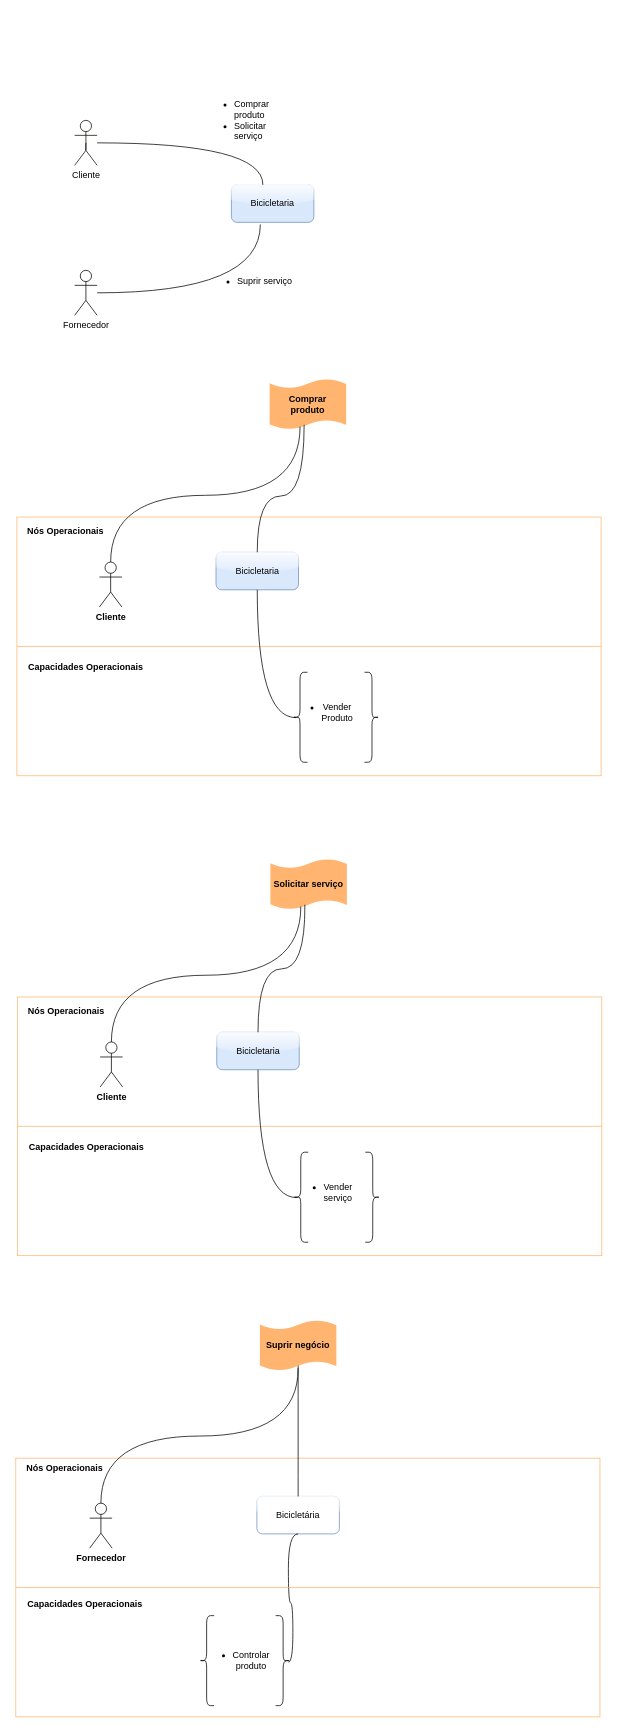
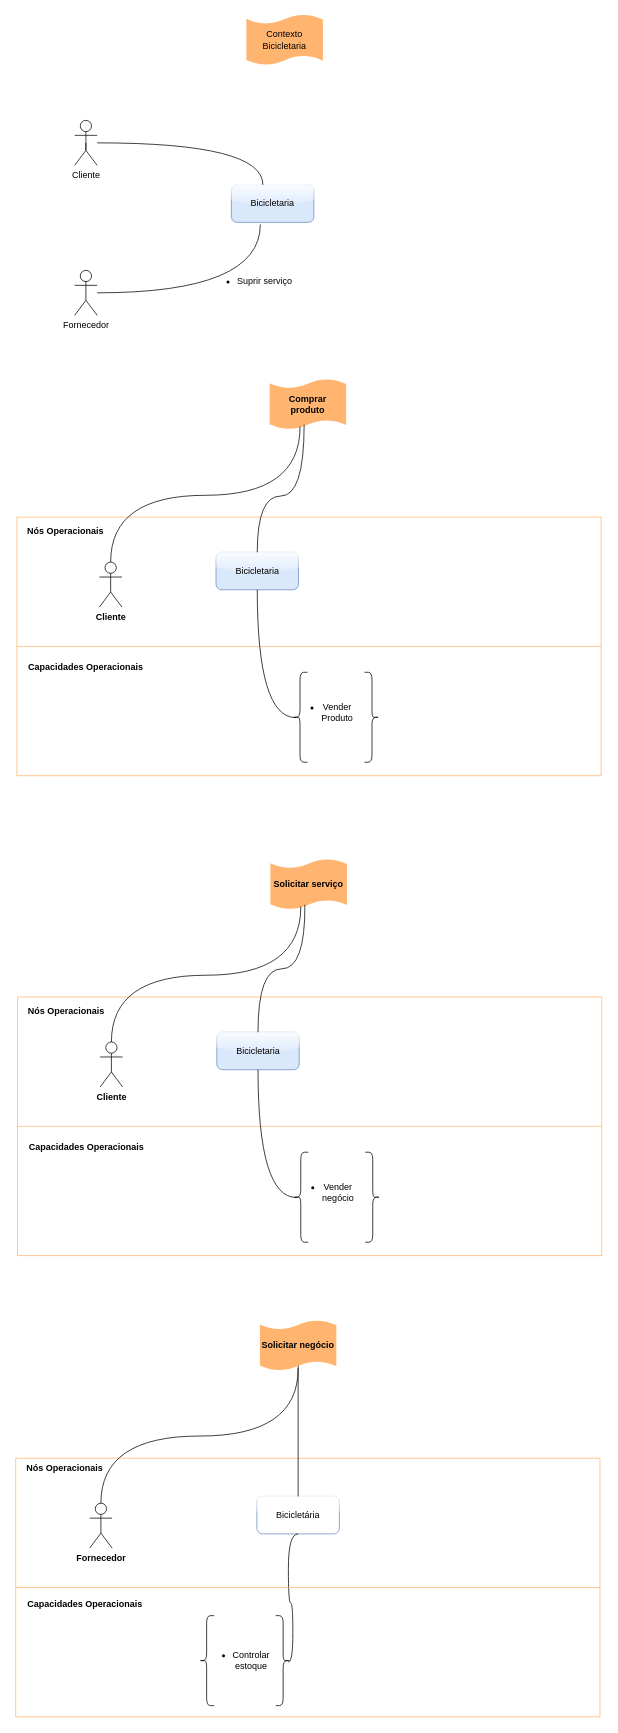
none -> (285, 40)
(248, 120) -> none
(323, 1193) -> (323, 1193)
(298, 1346) -> (298, 1346)
(236, 1661) -> (236, 1661)
